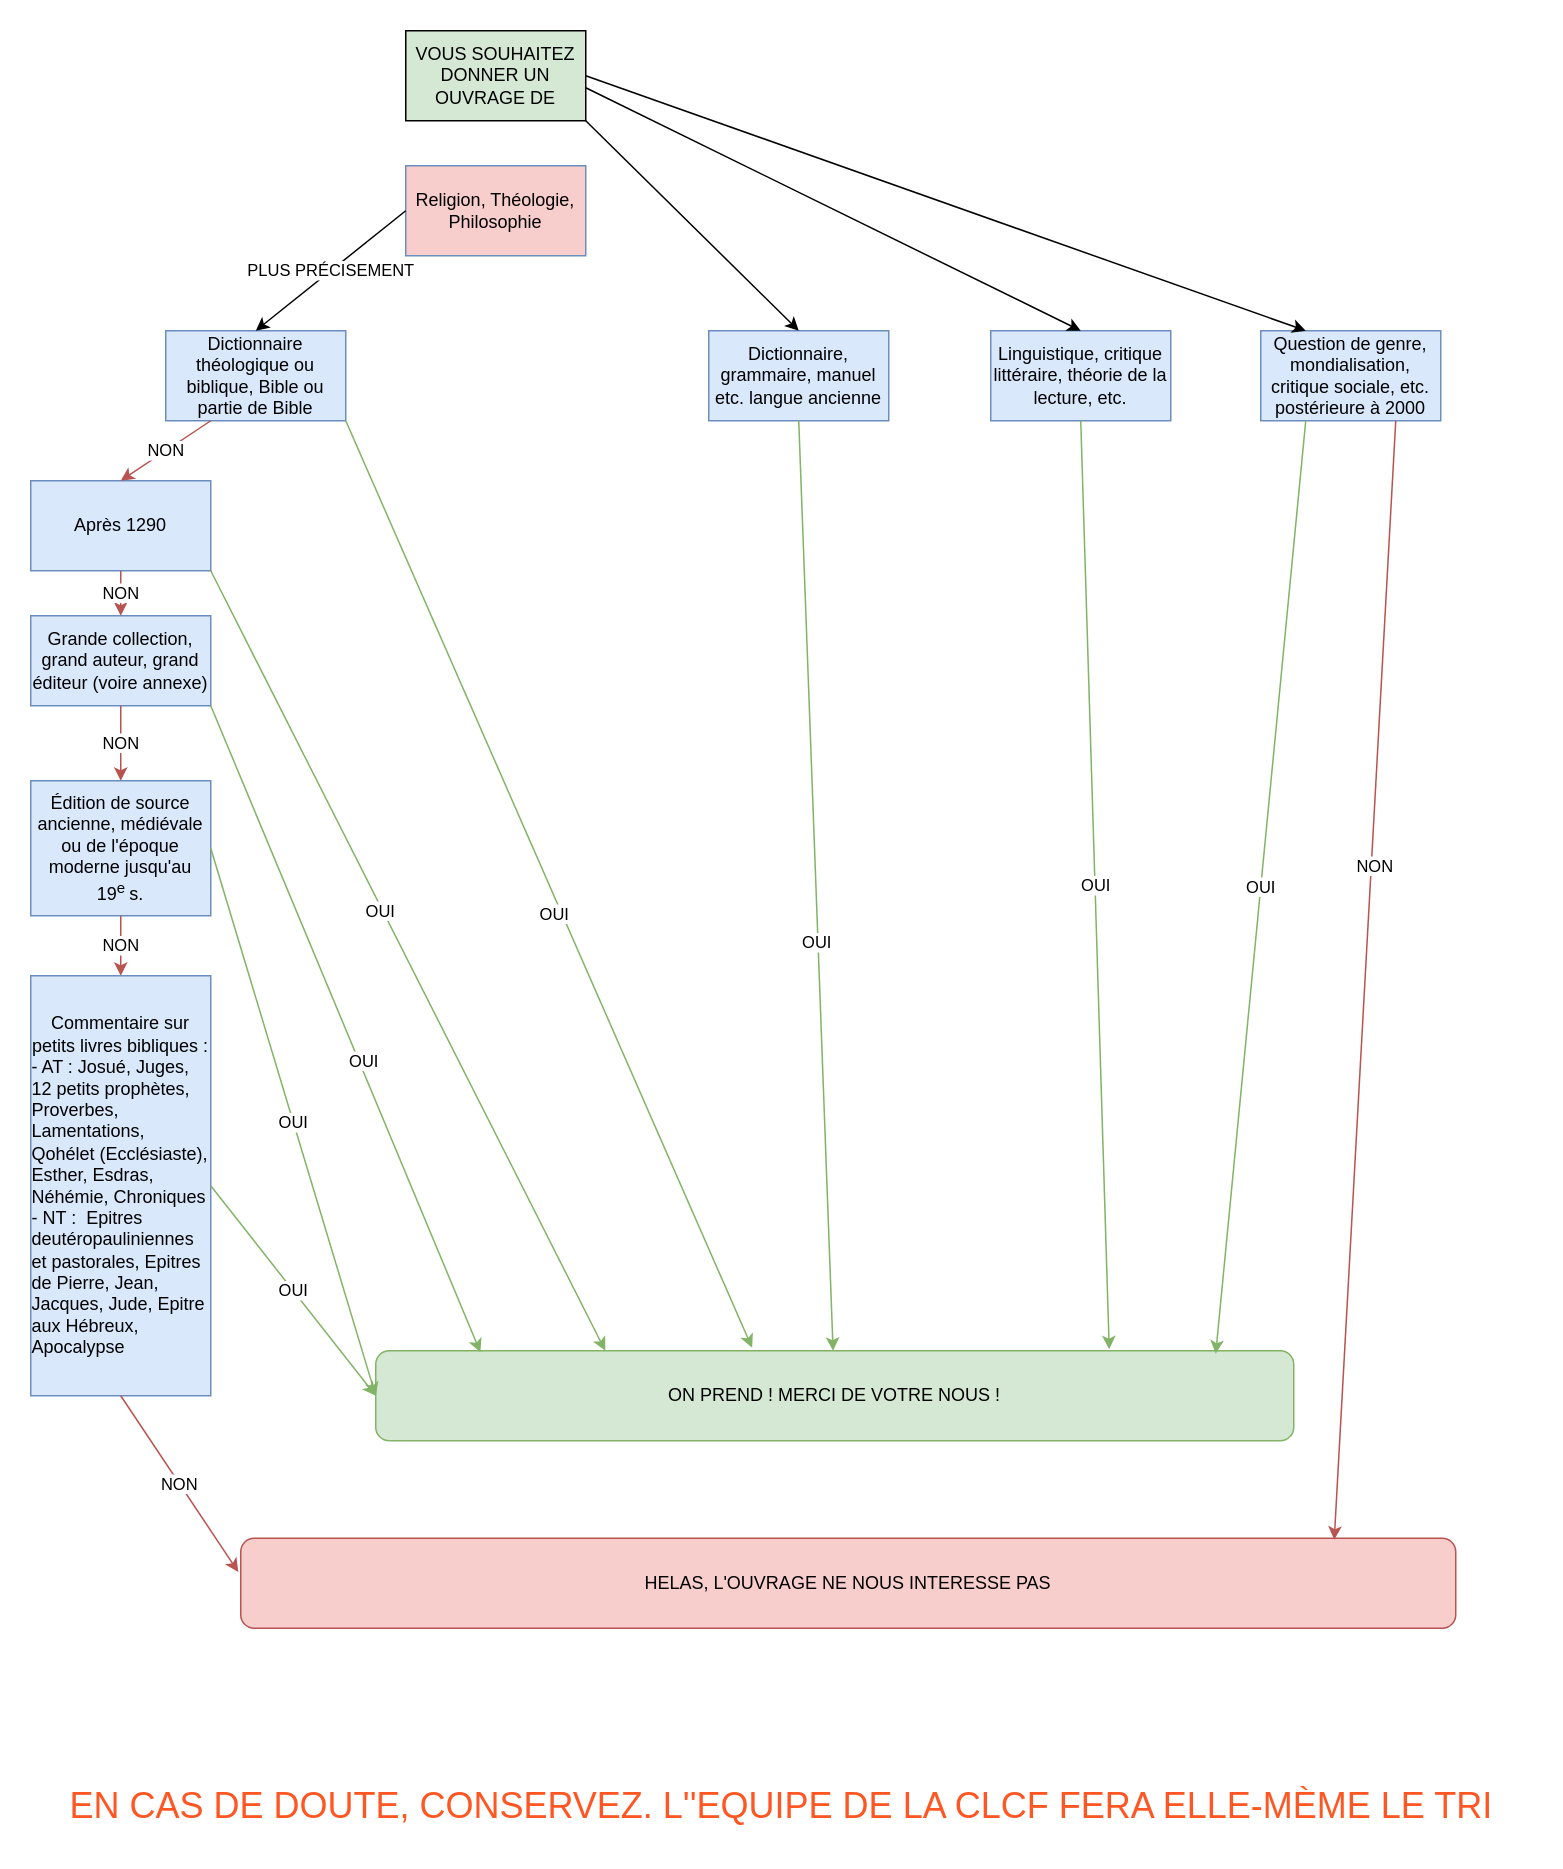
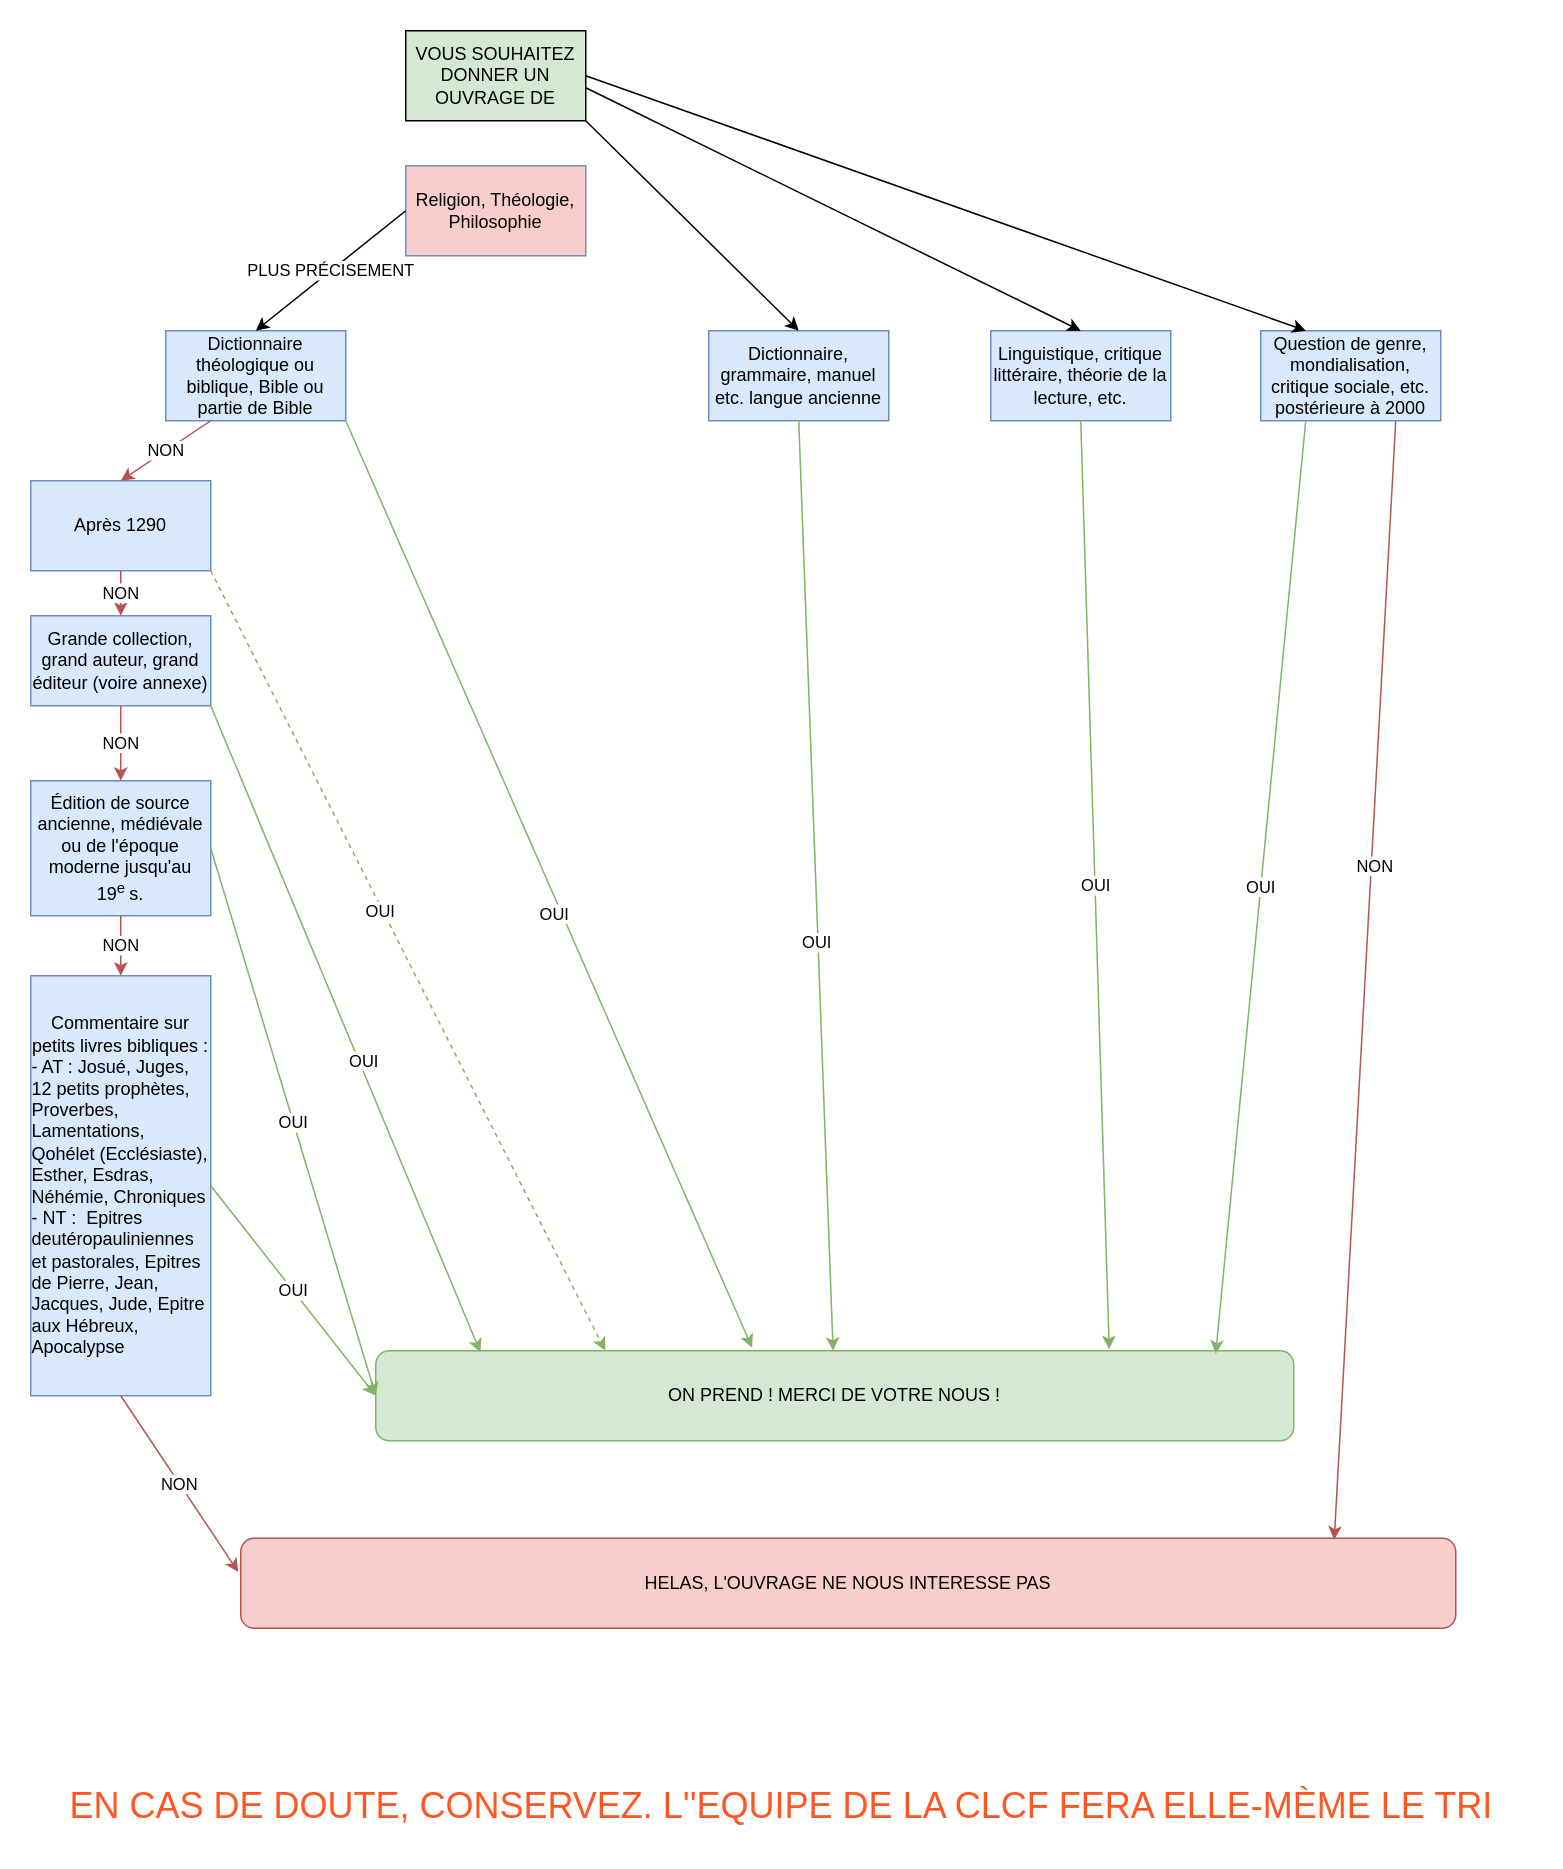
(494, 1131) -> (494, 1131)
